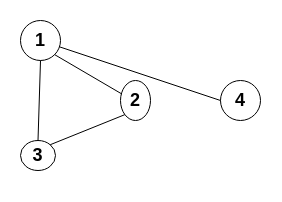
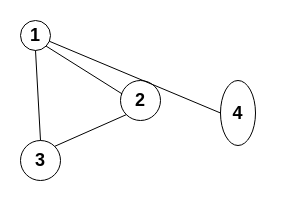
(41, 41) -> (36, 36)
(136, 101) -> (141, 101)
(241, 101) -> (238, 113)
(38, 156) -> (41, 161)
